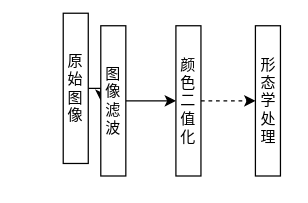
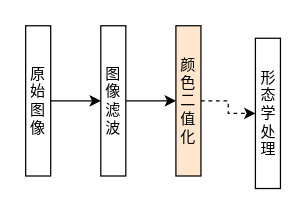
(76, 88) -> (38, 101)
(188, 101) -> (188, 101)
(268, 101) -> (268, 113)
